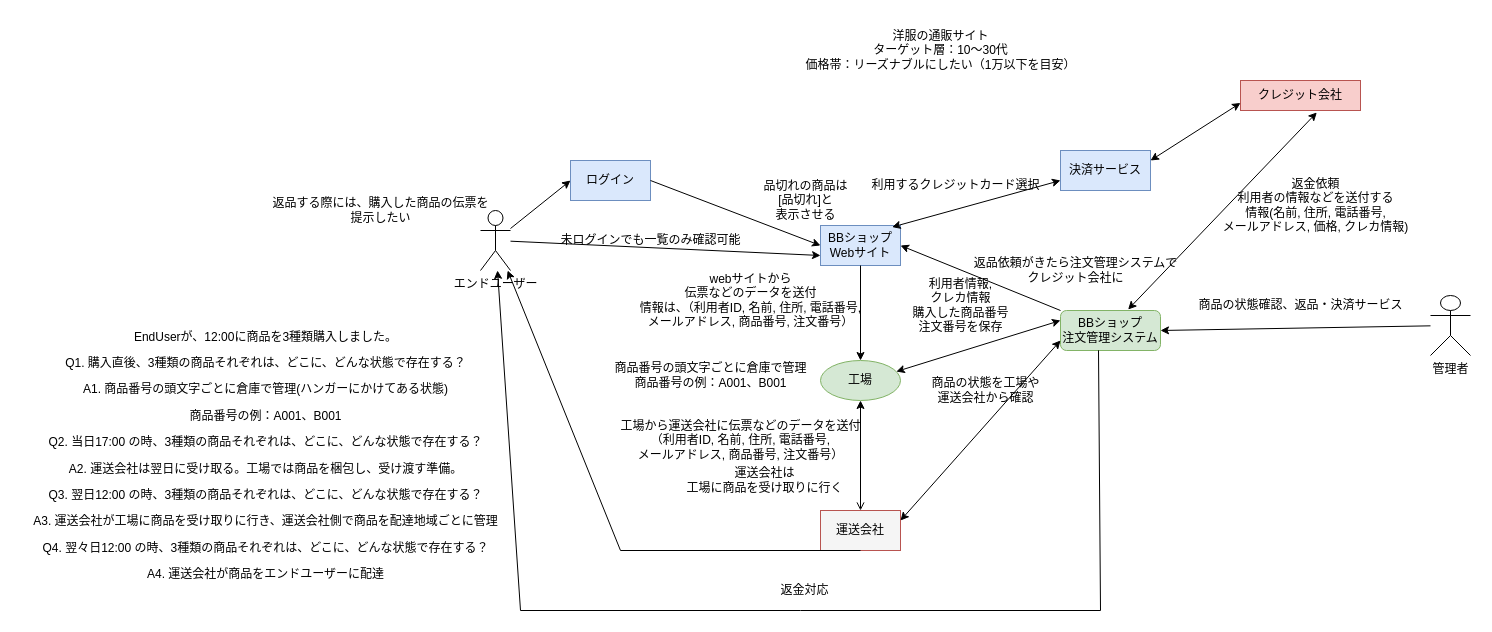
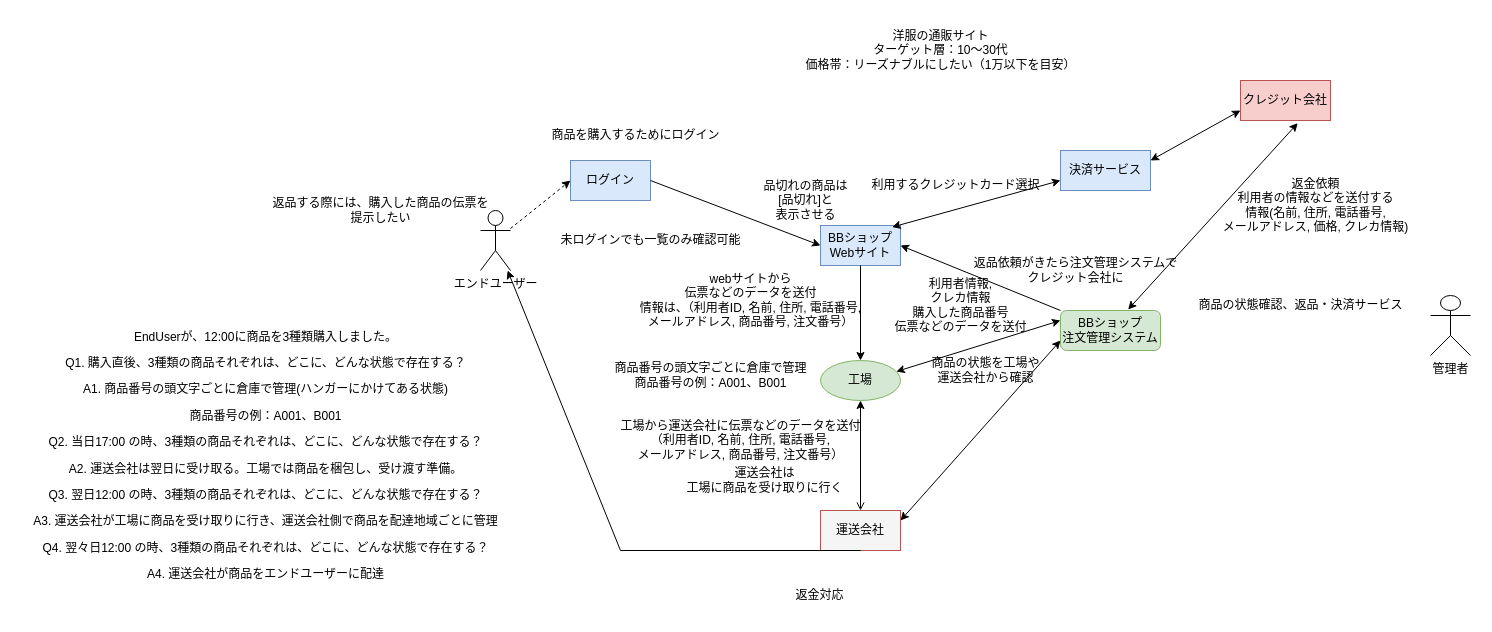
(1301, 96) -> (1286, 101)
none -> (636, 136)
(537, 207) -> (537, 207)
(662, 248) -> none
(961, 306) -> (961, 306)
(1299, 328) -> none
(986, 391) -> (986, 371)
(805, 591) -> (820, 596)
(774, 611) -> none
